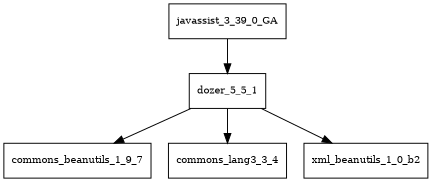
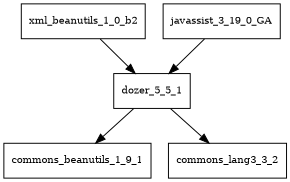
(227, 21) -> (222, 21)
(292, 124) -> (114, 53)
(77, 161) -> (77, 161)
(227, 161) -> (227, 161)
